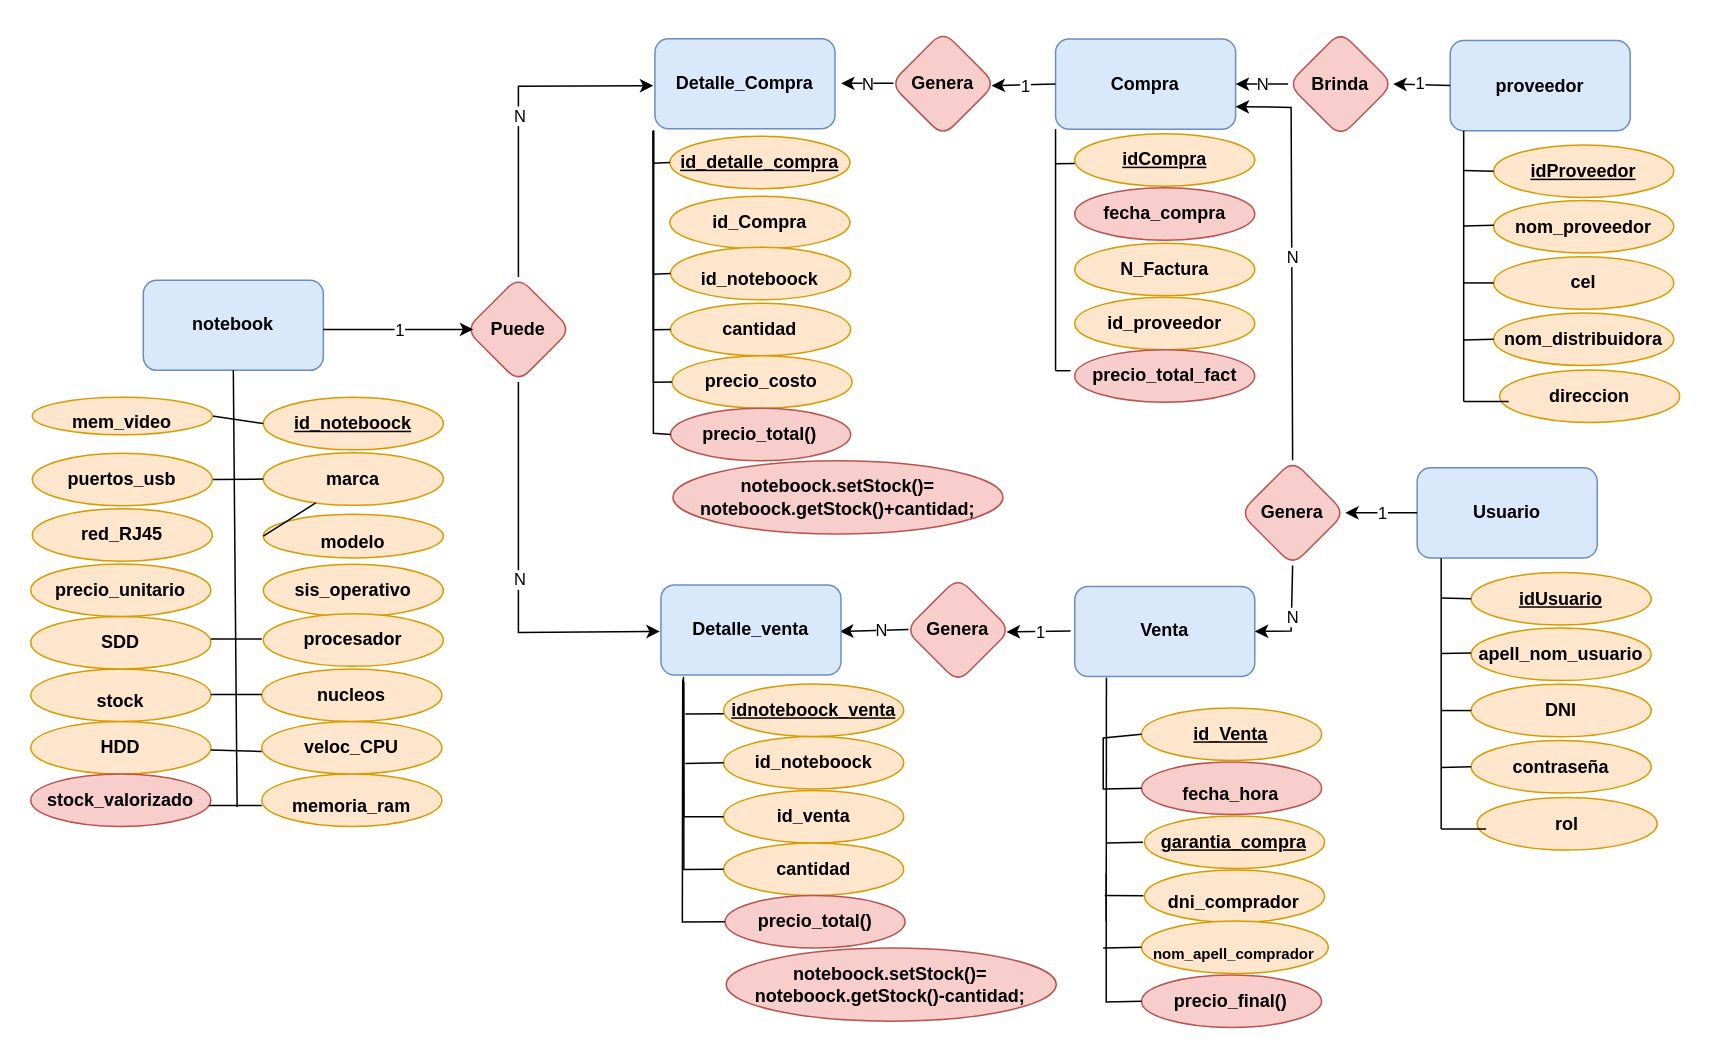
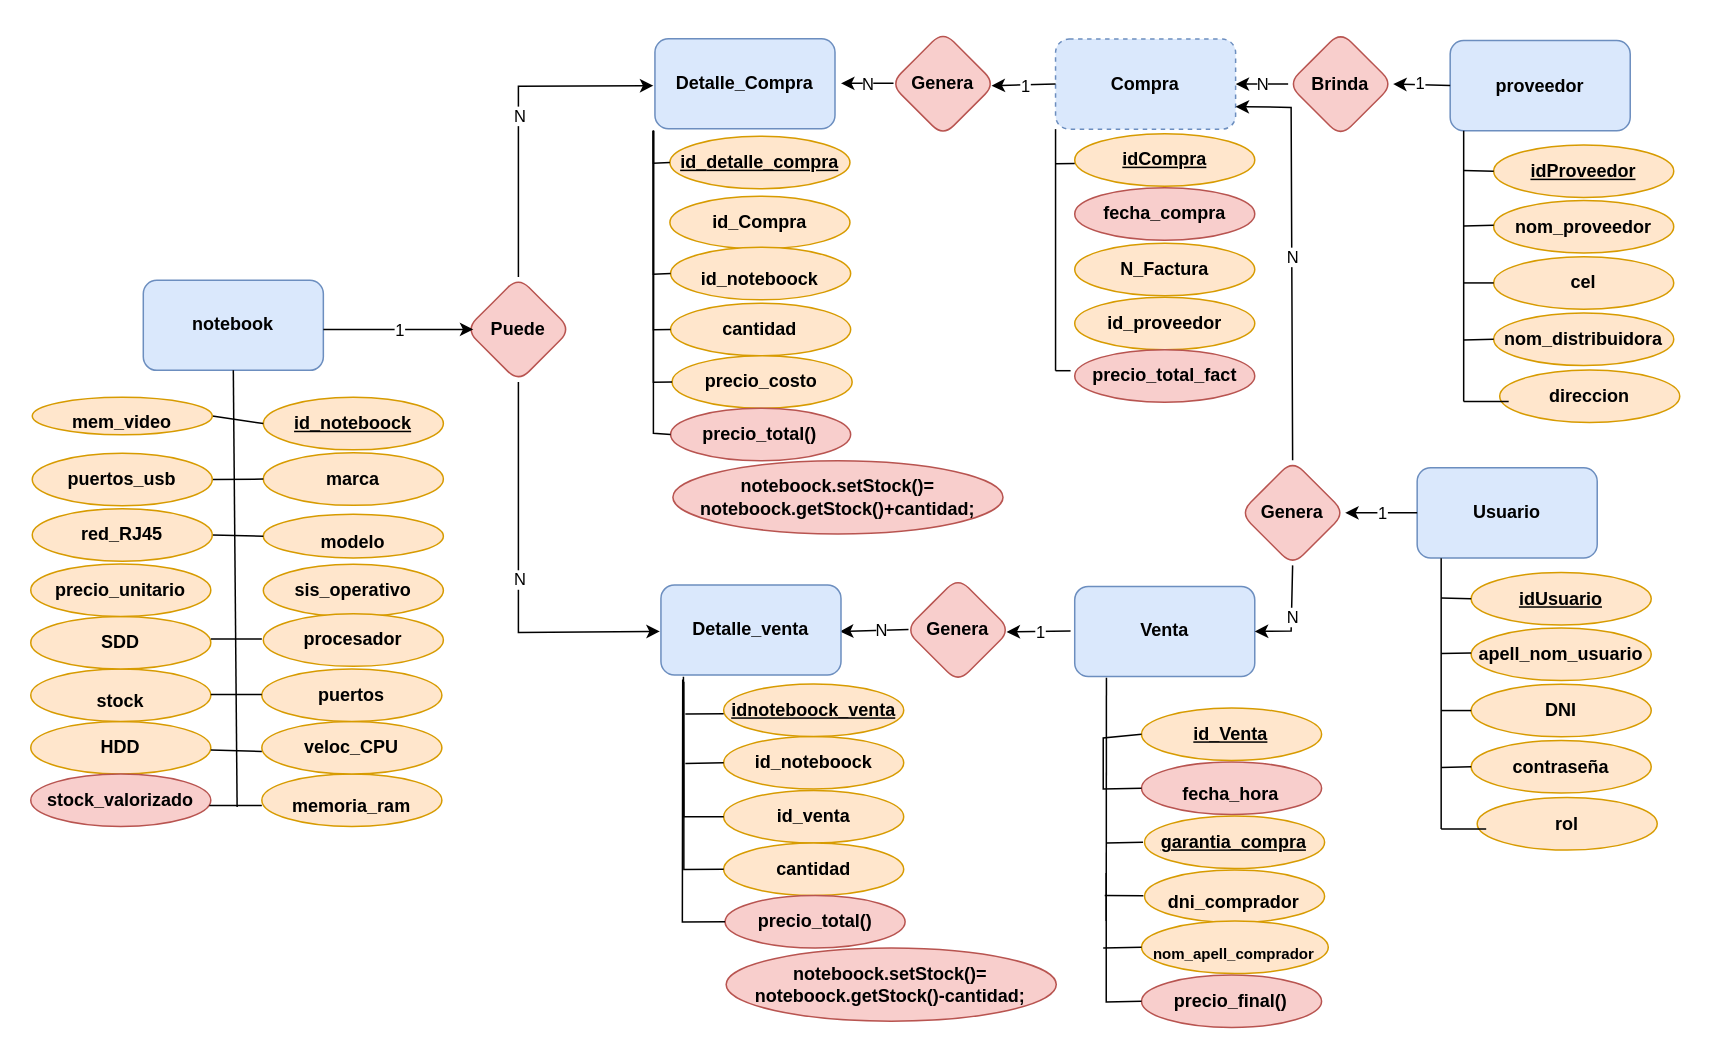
(1145, 84) -> (1145, 84)
(289, 520) -> (238, 535)
(352, 695) -> (352, 695)
